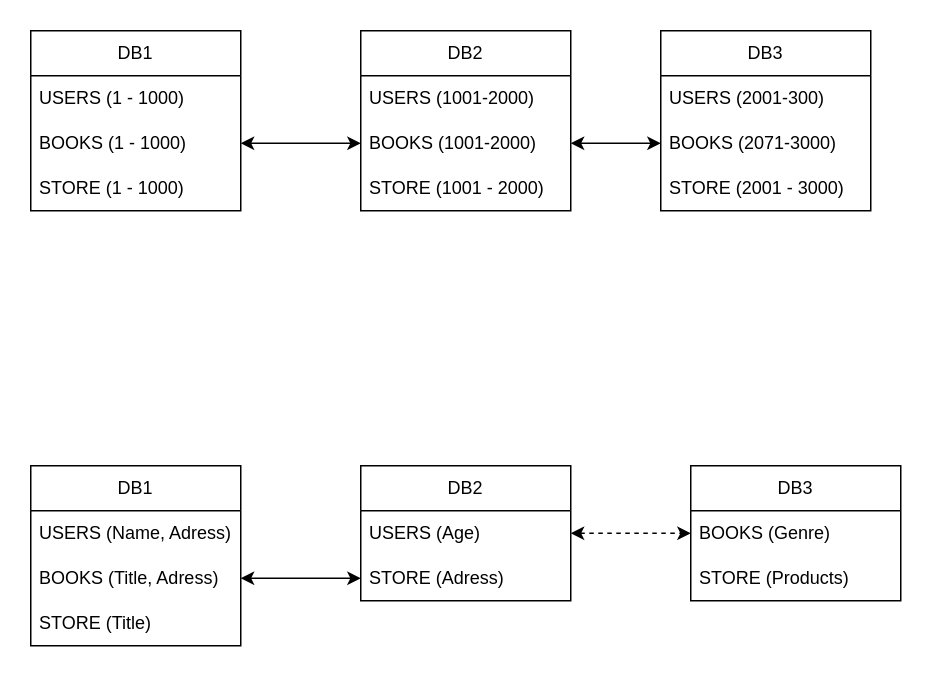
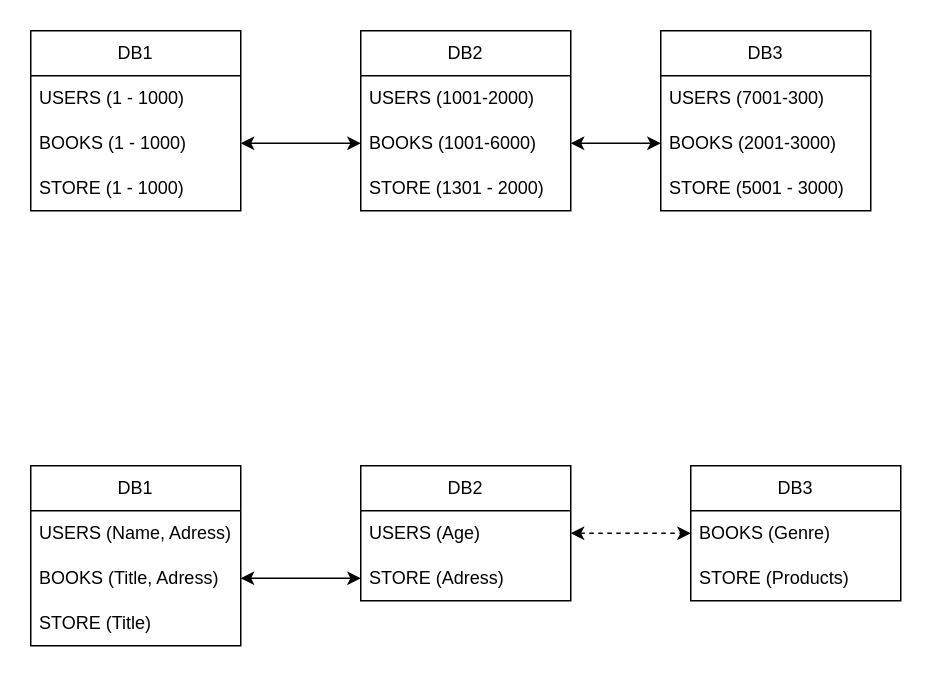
(748, 98) -> (748, 98)
(453, 143) -> (453, 143)
(753, 143) -> (753, 143)
(458, 188) -> (458, 188)
(758, 188) -> (758, 188)
